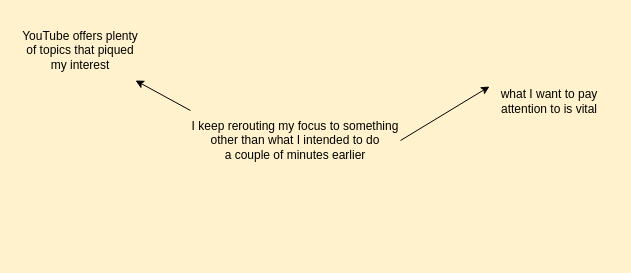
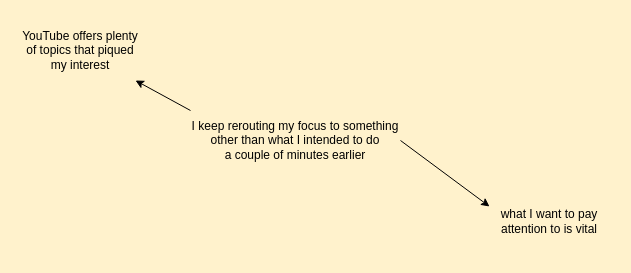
(550, 102) -> (550, 222)
